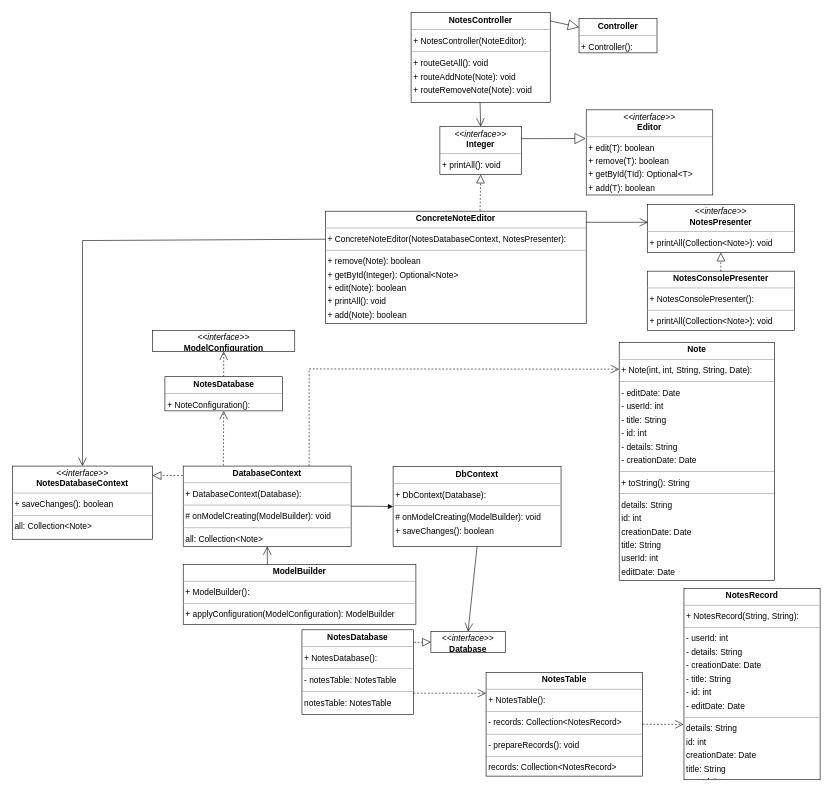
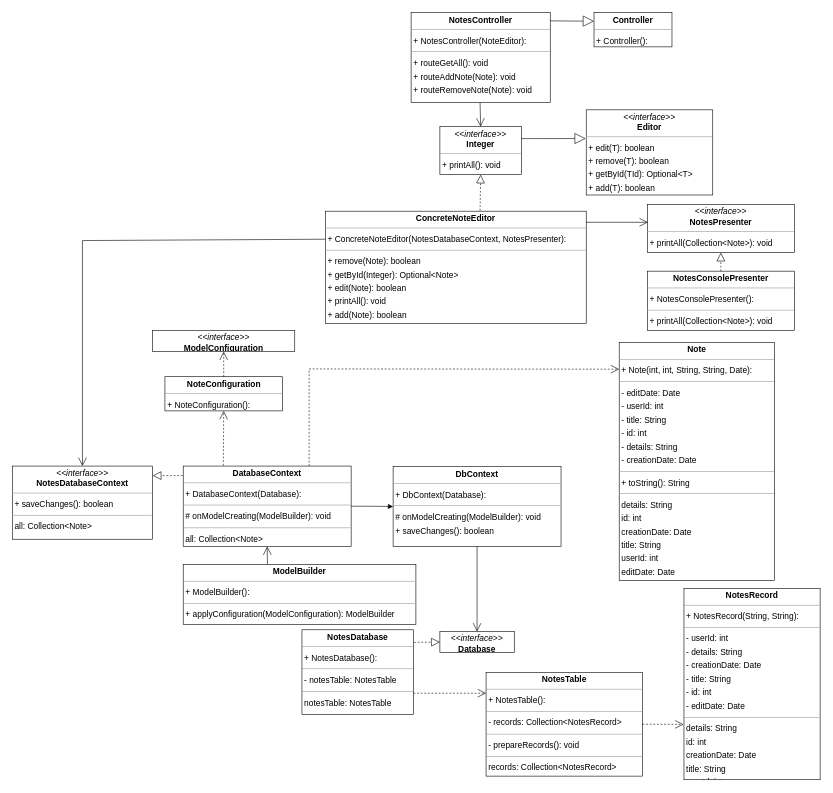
(618, 35) -> (633, 29)
(213, 387) -> (213, 387)
(468, 642) -> (477, 642)
